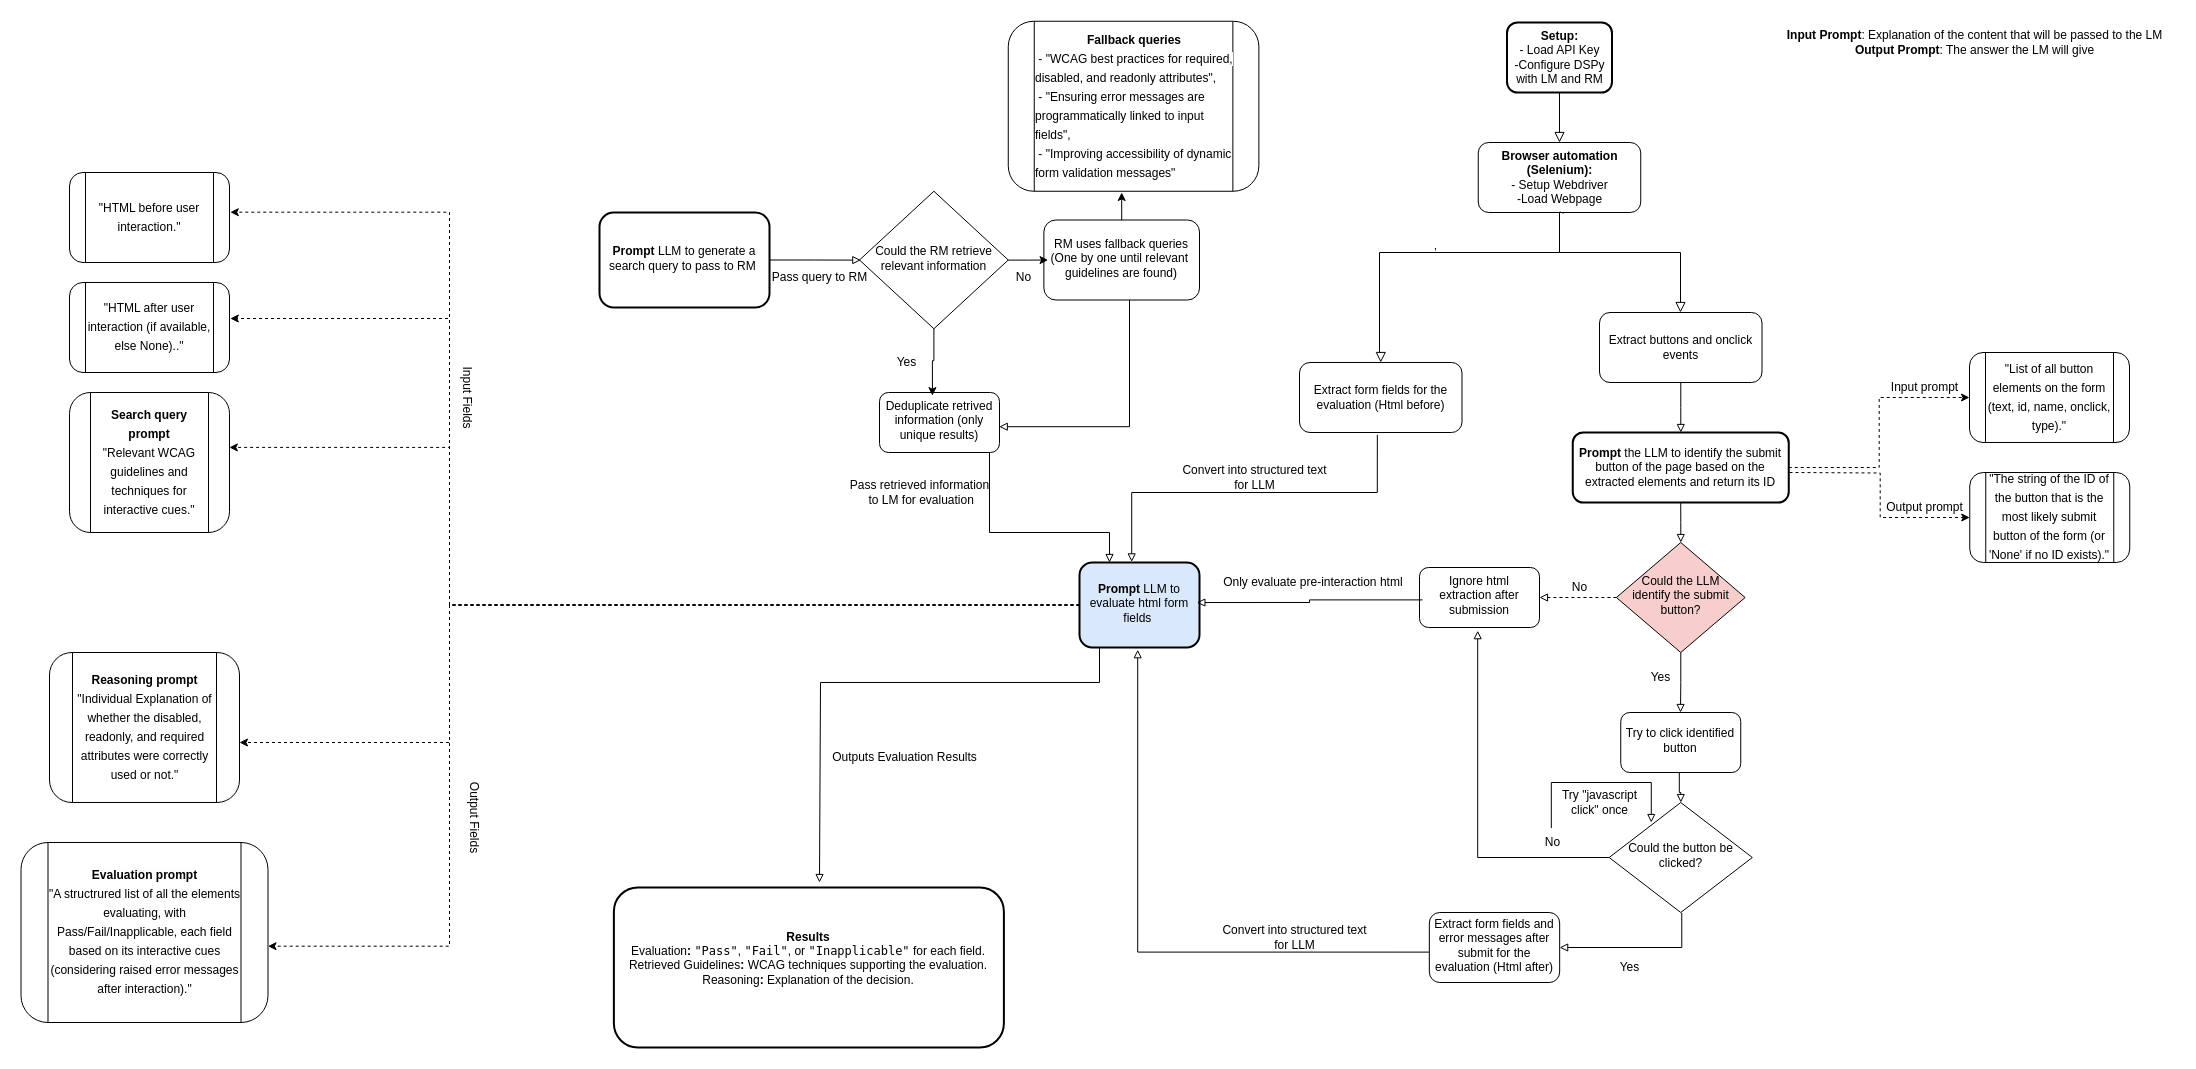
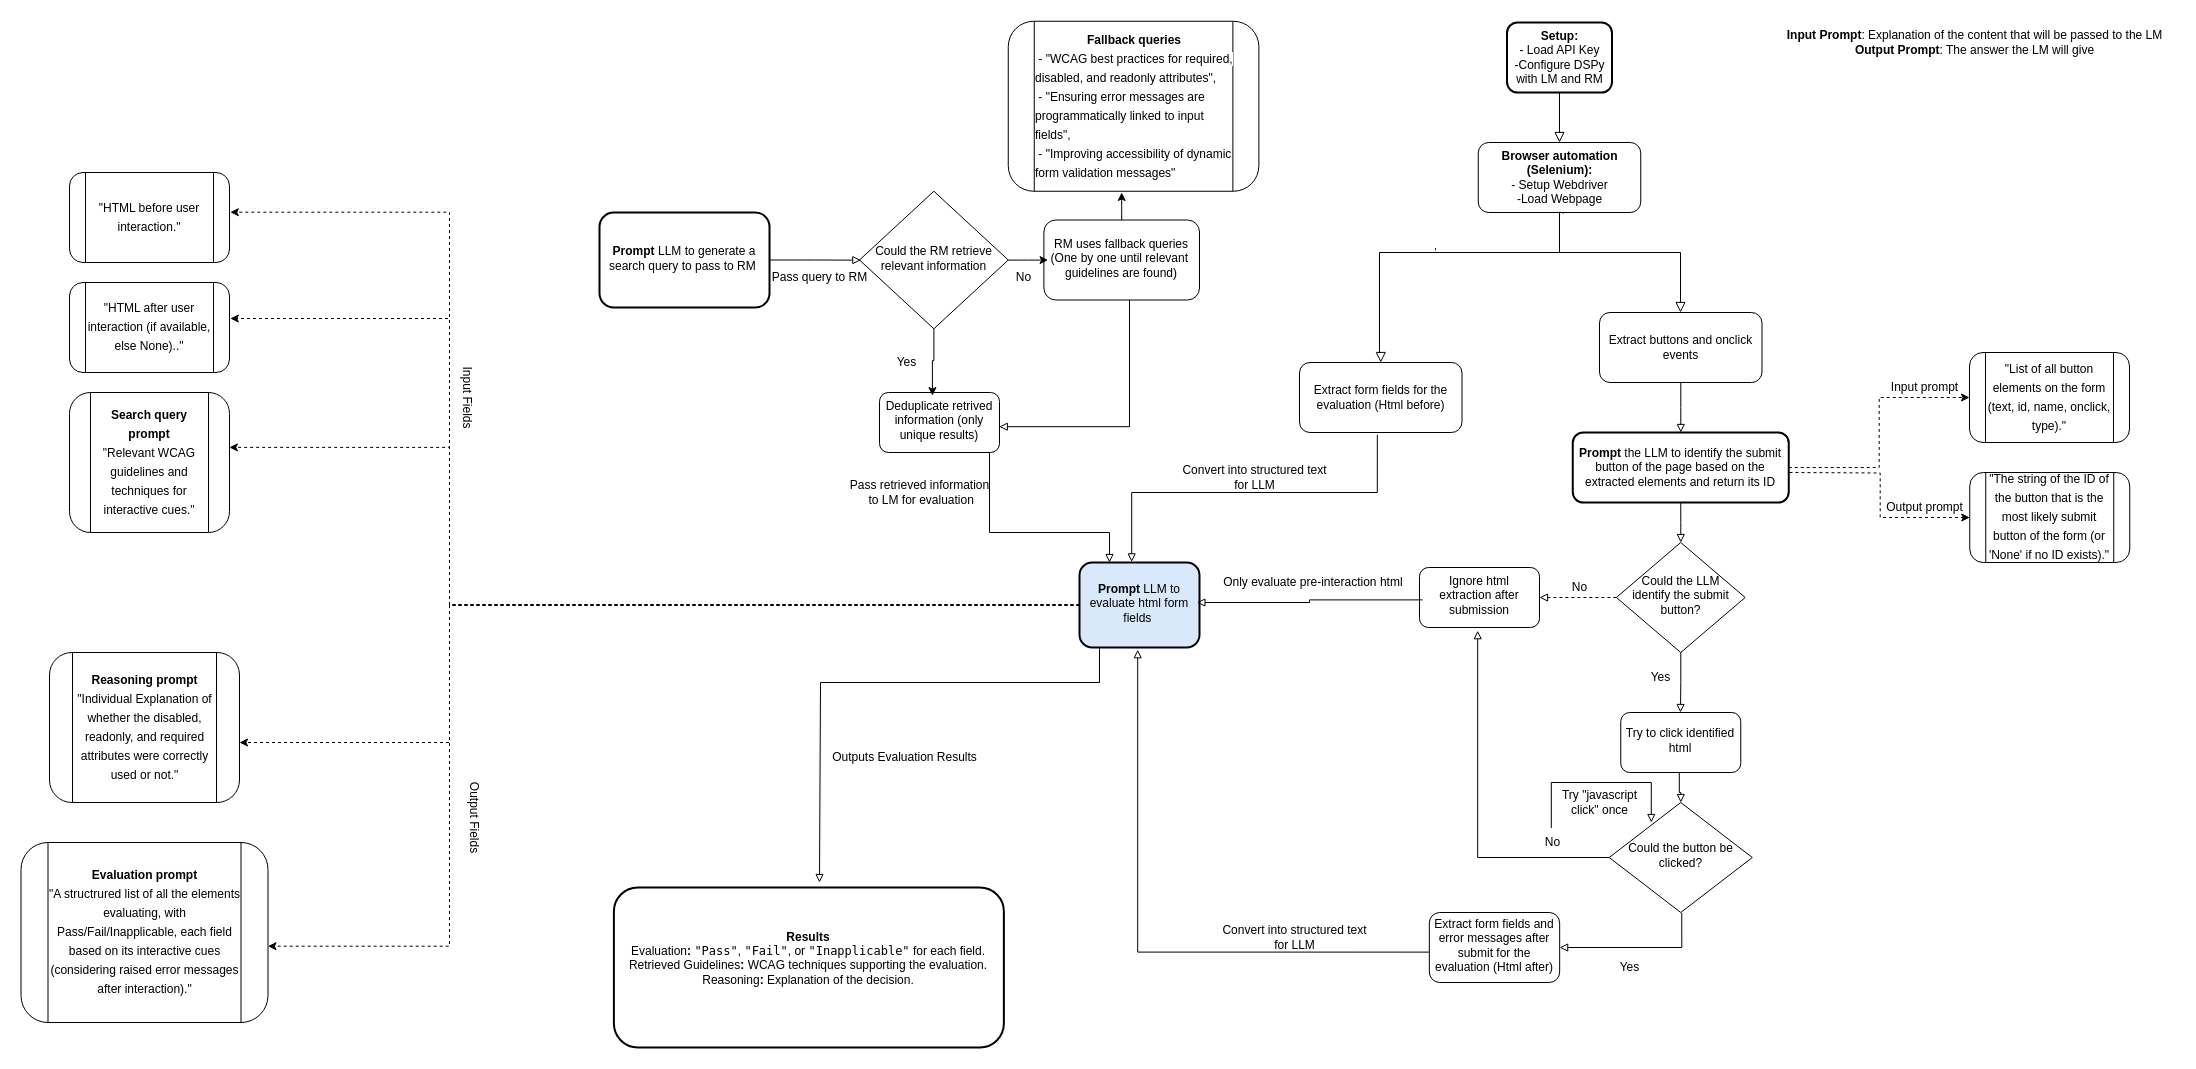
(1681, 598) -> (1681, 598)
(1681, 741) -> (1681, 741)
